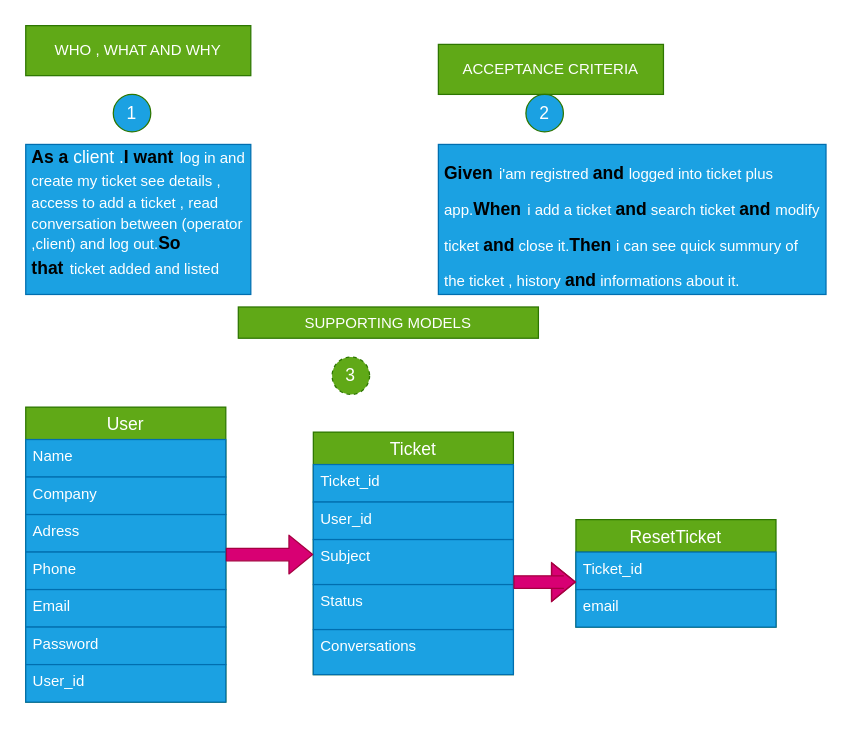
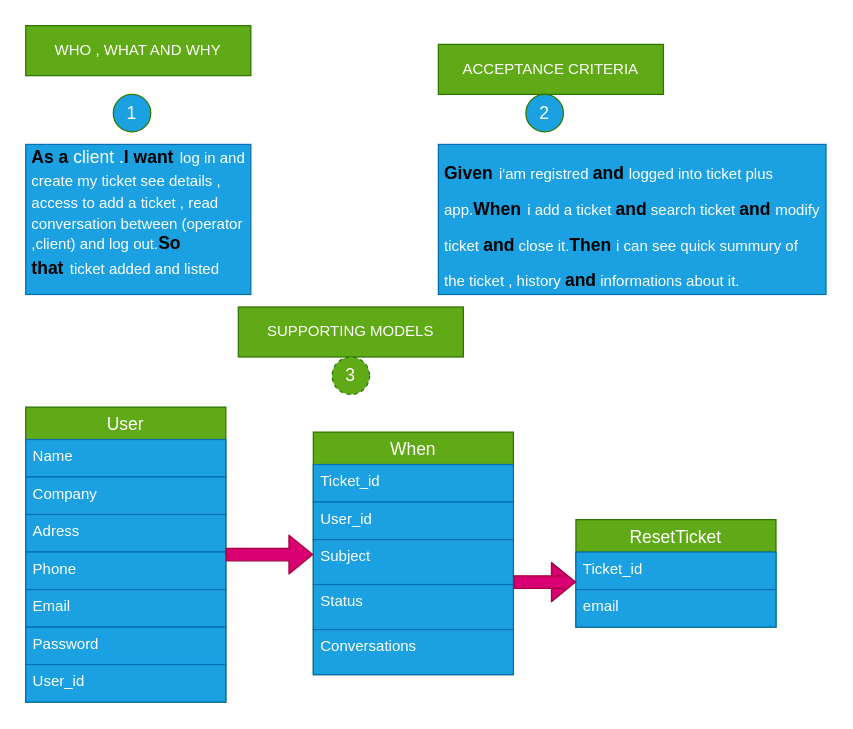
(388, 323) -> (351, 332)
(413, 449) -> (413, 449)
